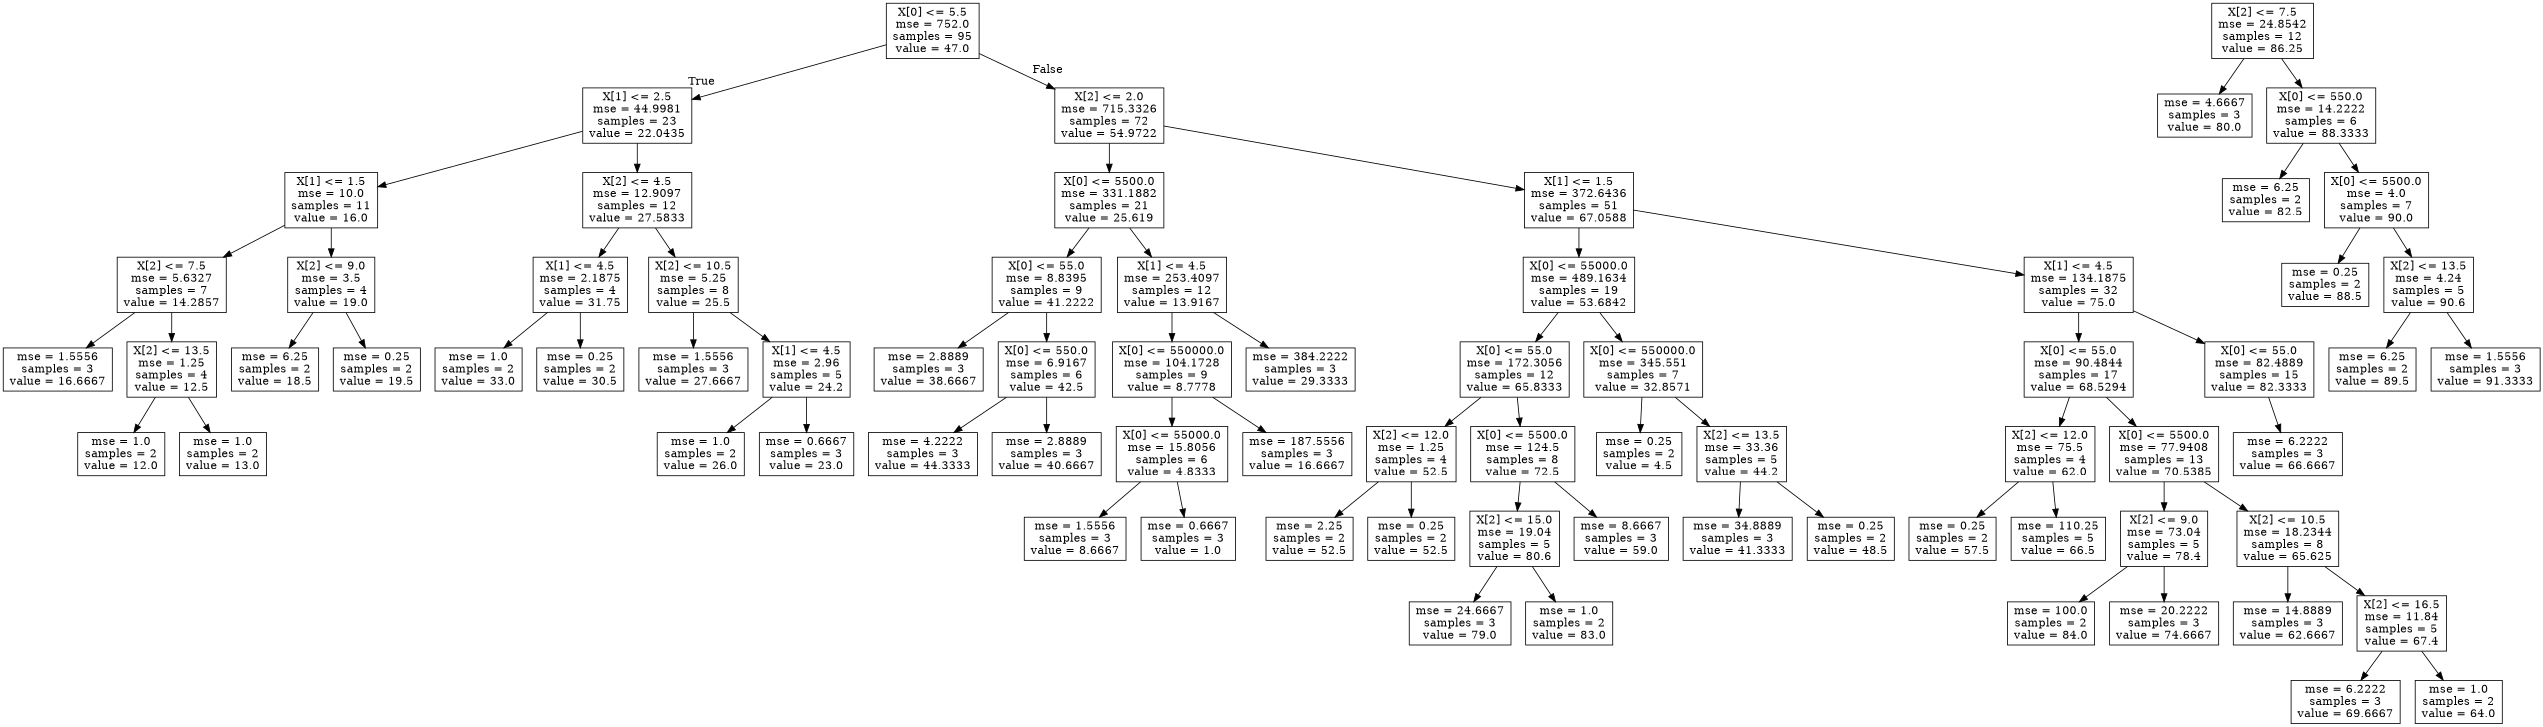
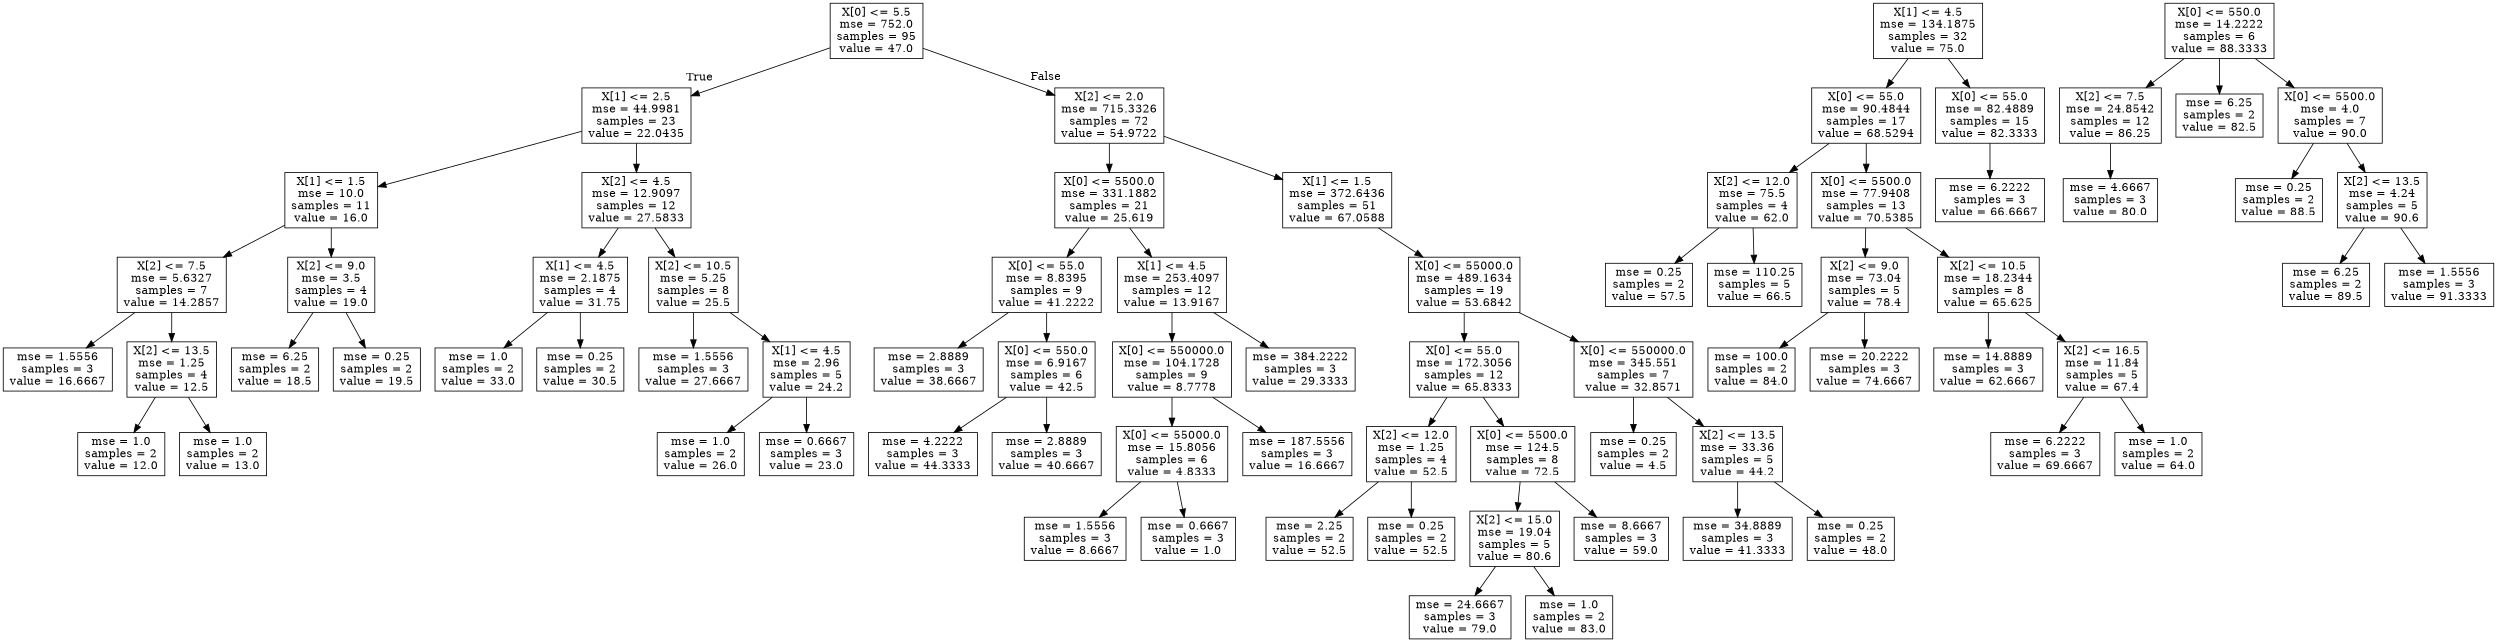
(2290, 70) -> (2168, 71)
(1825, 242) -> none
(1851, 539) -> (1851, 539)
